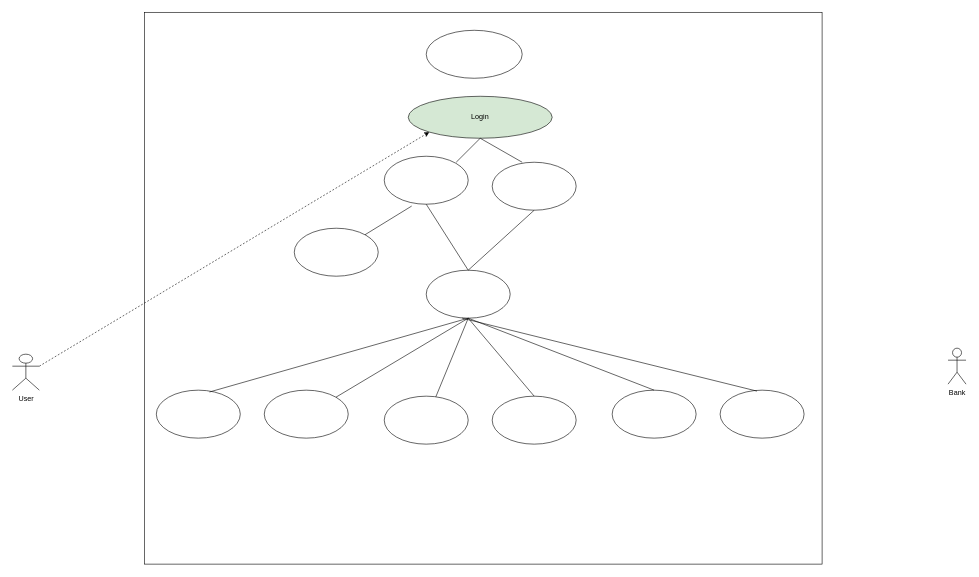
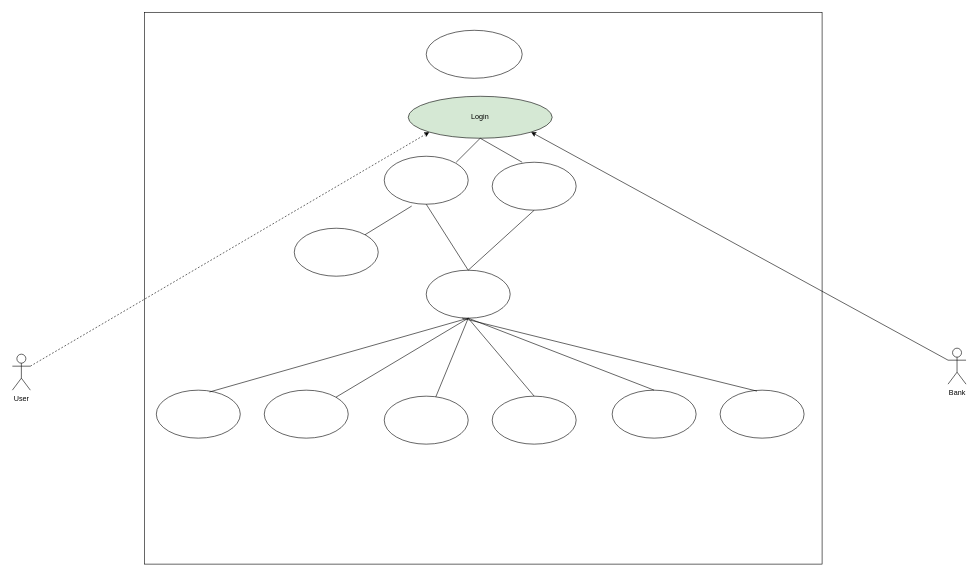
none -> (739, 246)
(26, 372) -> (21, 372)
